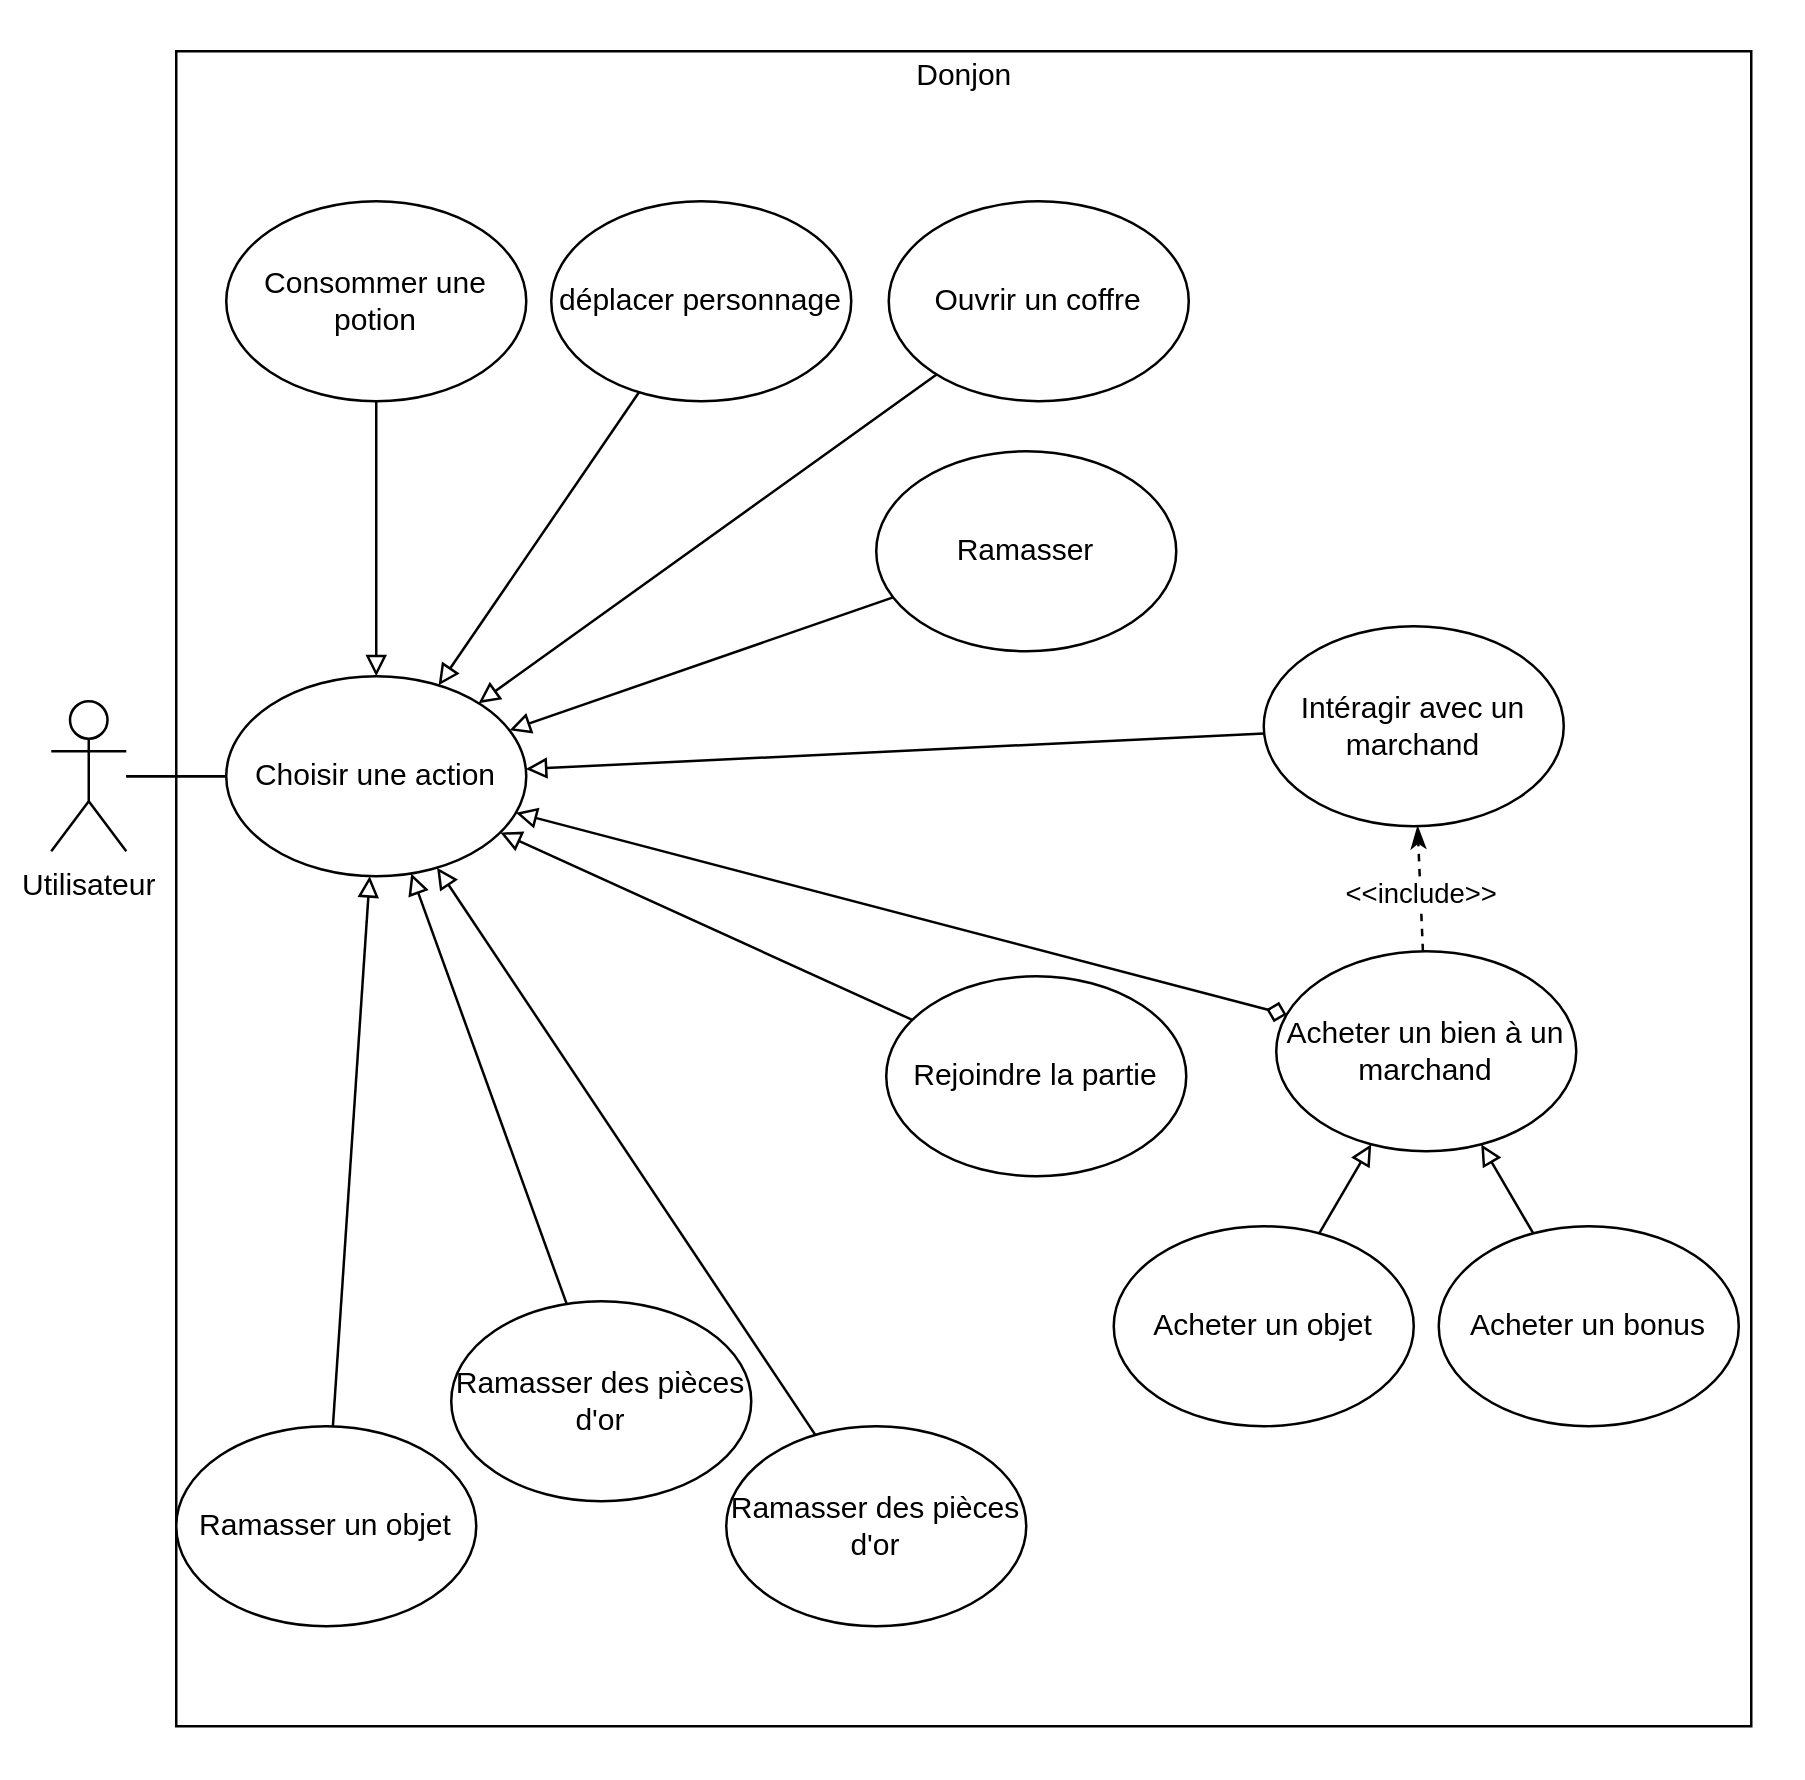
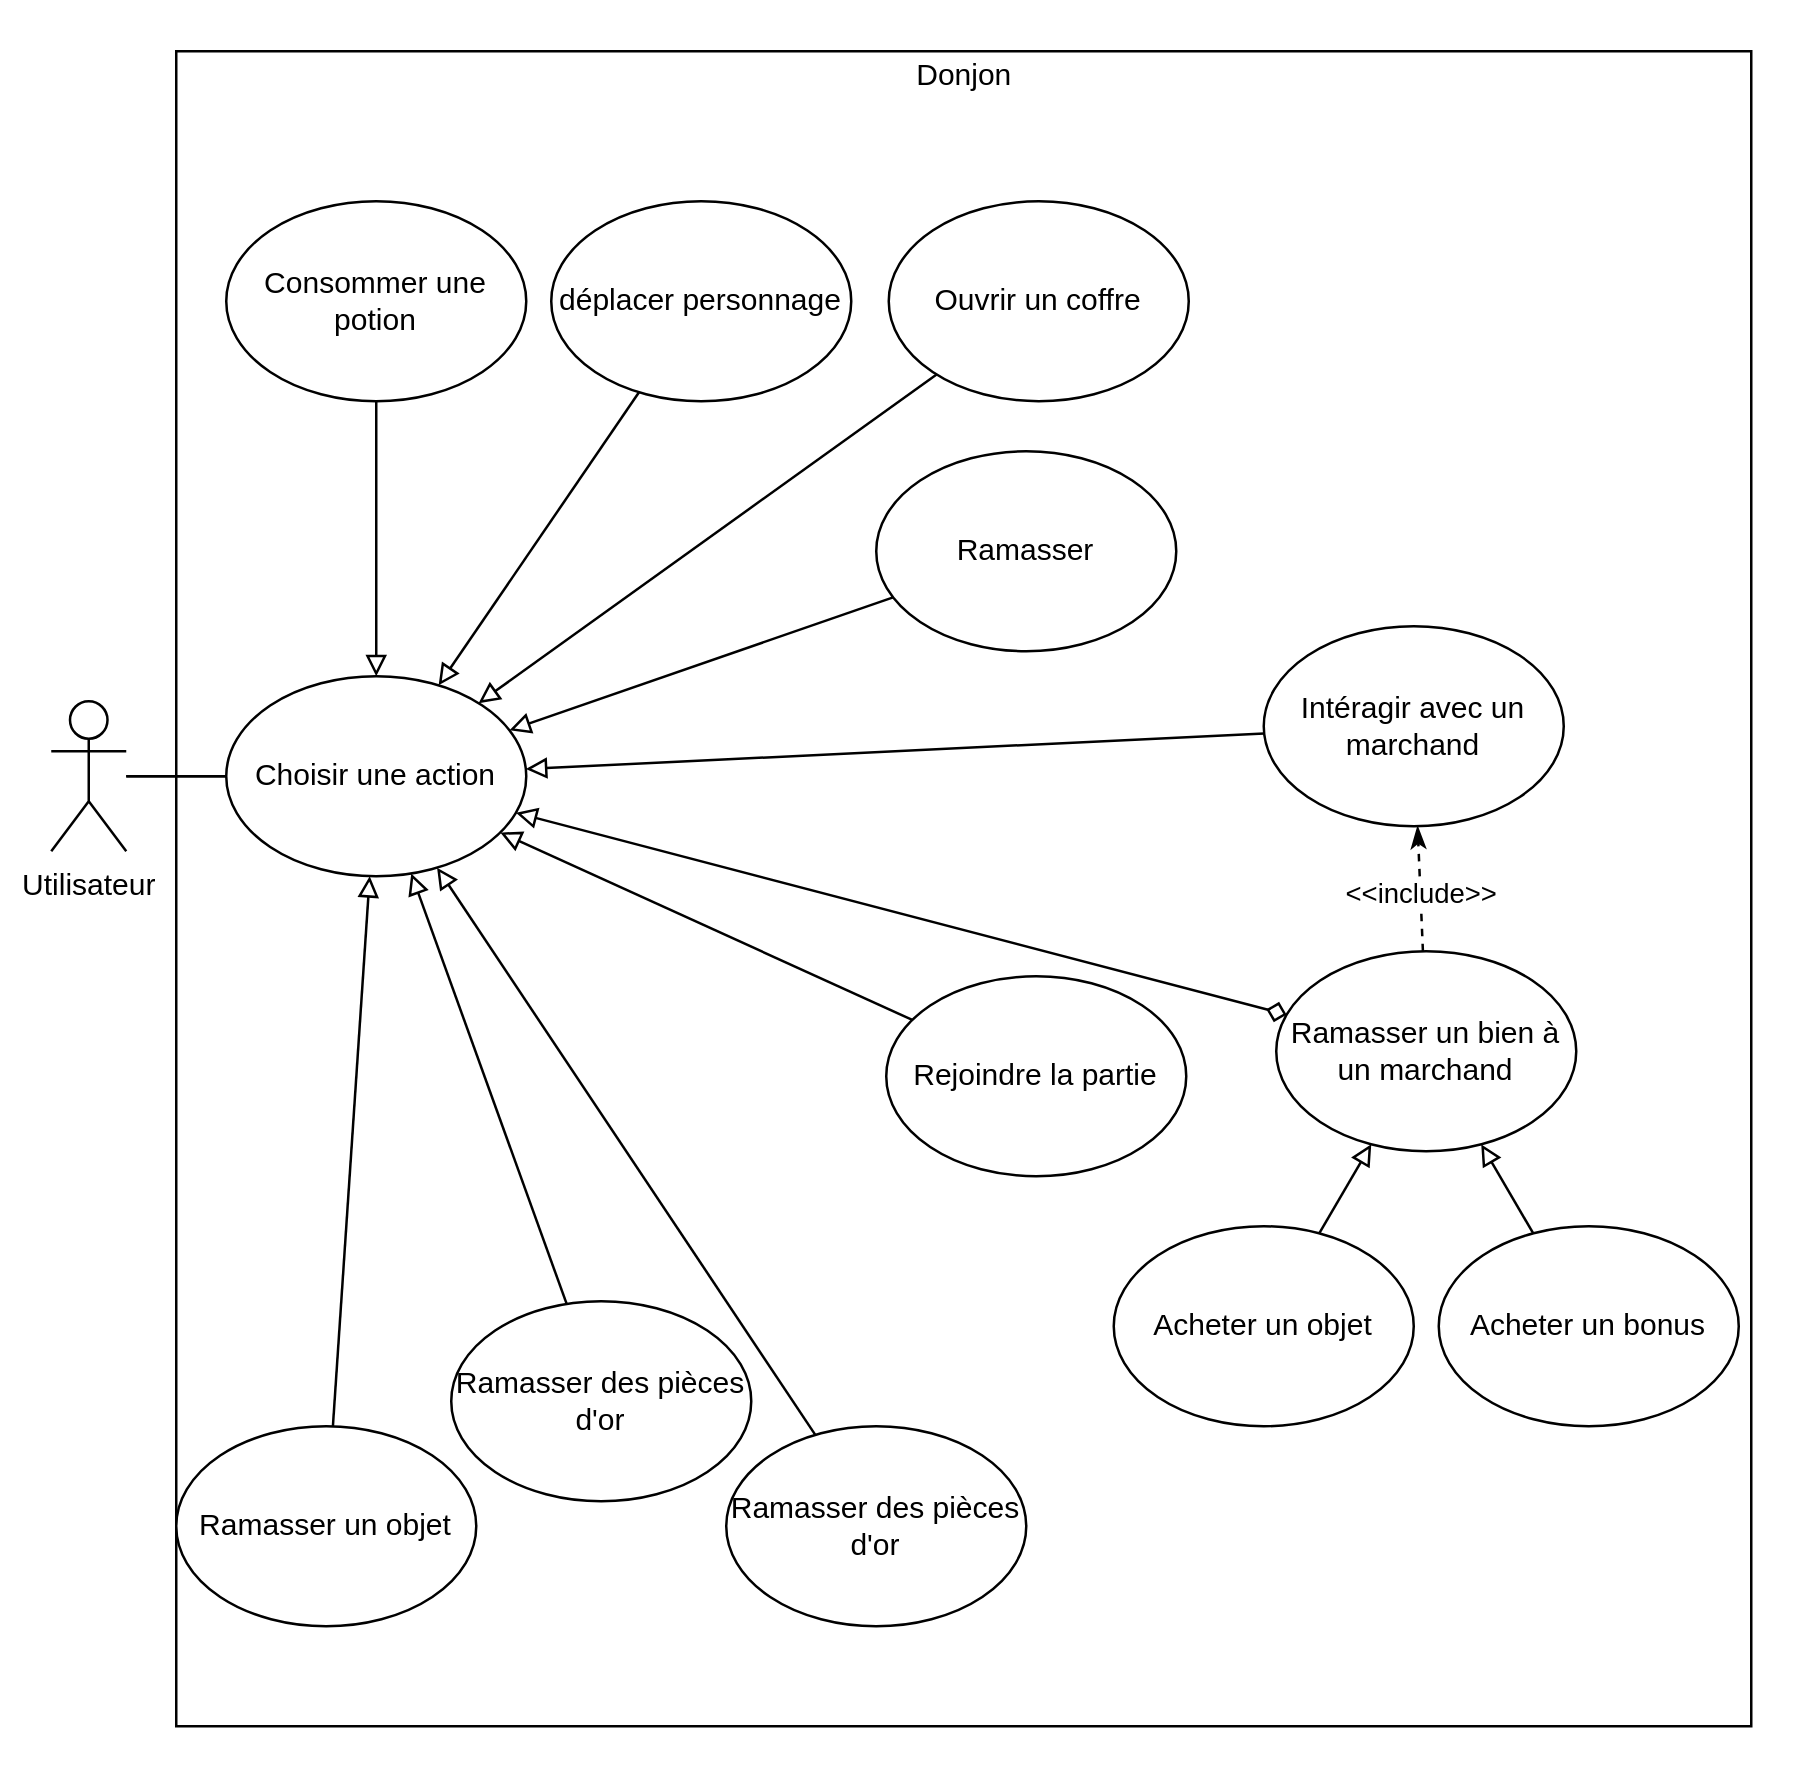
(1426, 1051) -> (1426, 1051)
